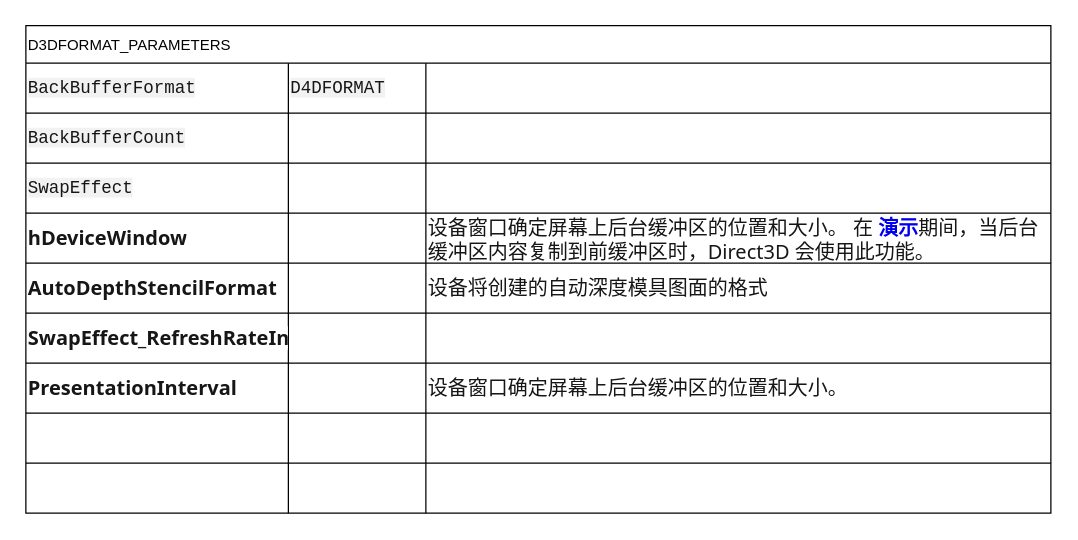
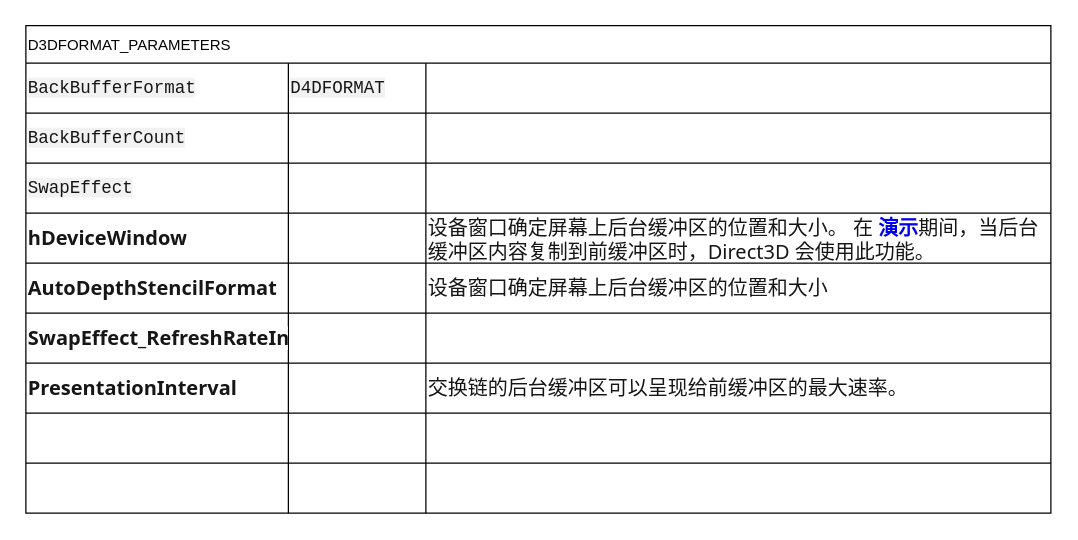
(556, 288) -> (578, 288)
(586, 388) -> (608, 388)
